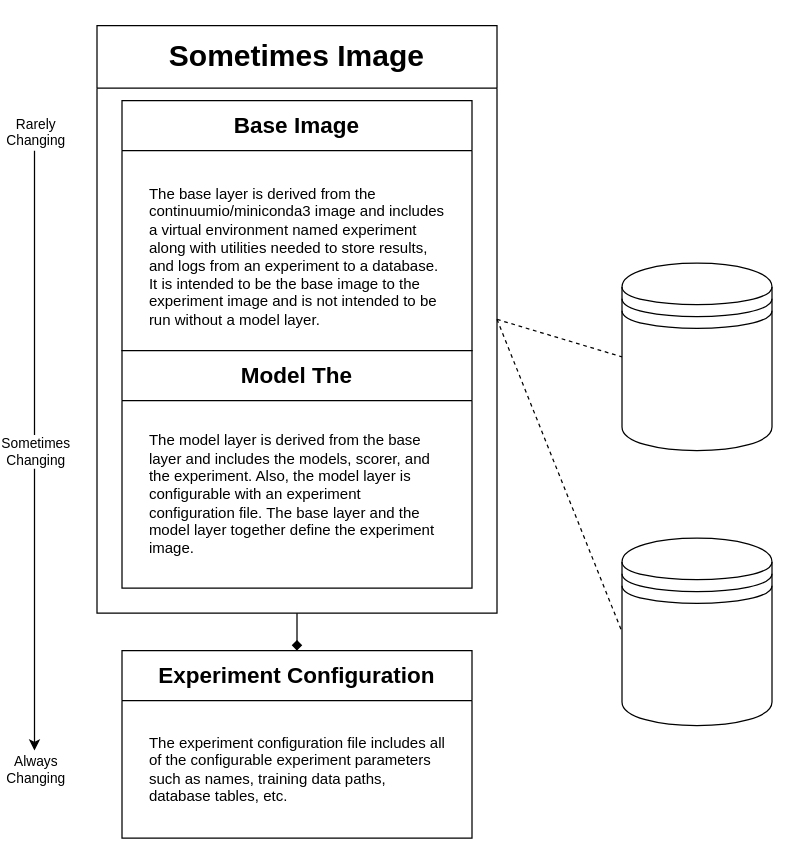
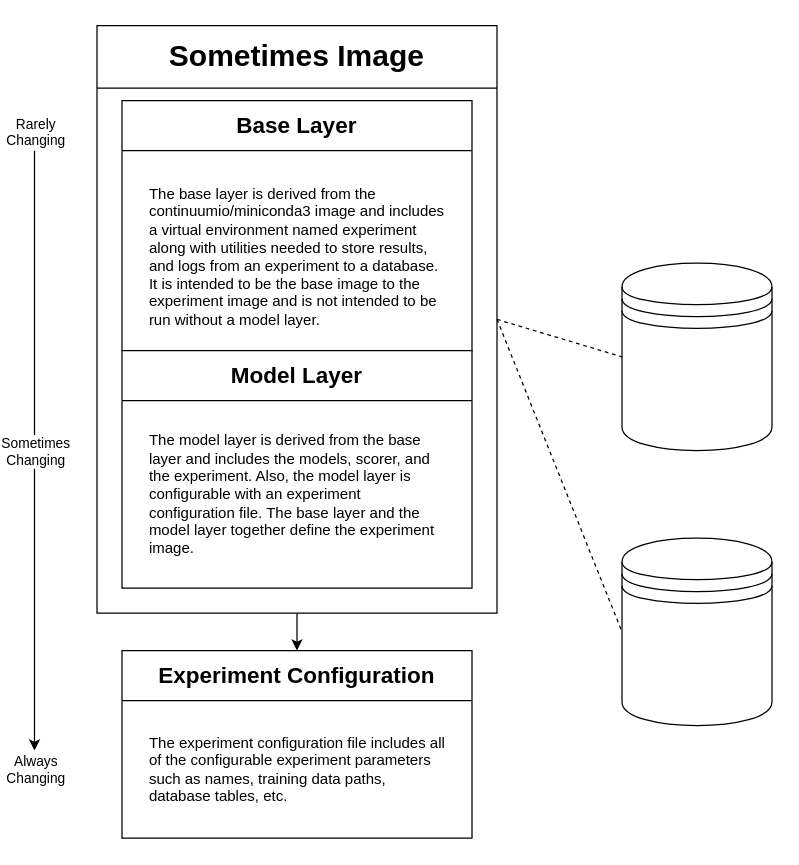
(297, 126) -> (297, 126)
(297, 376) -> (297, 376)
(297, 640) -> (297, 641)
